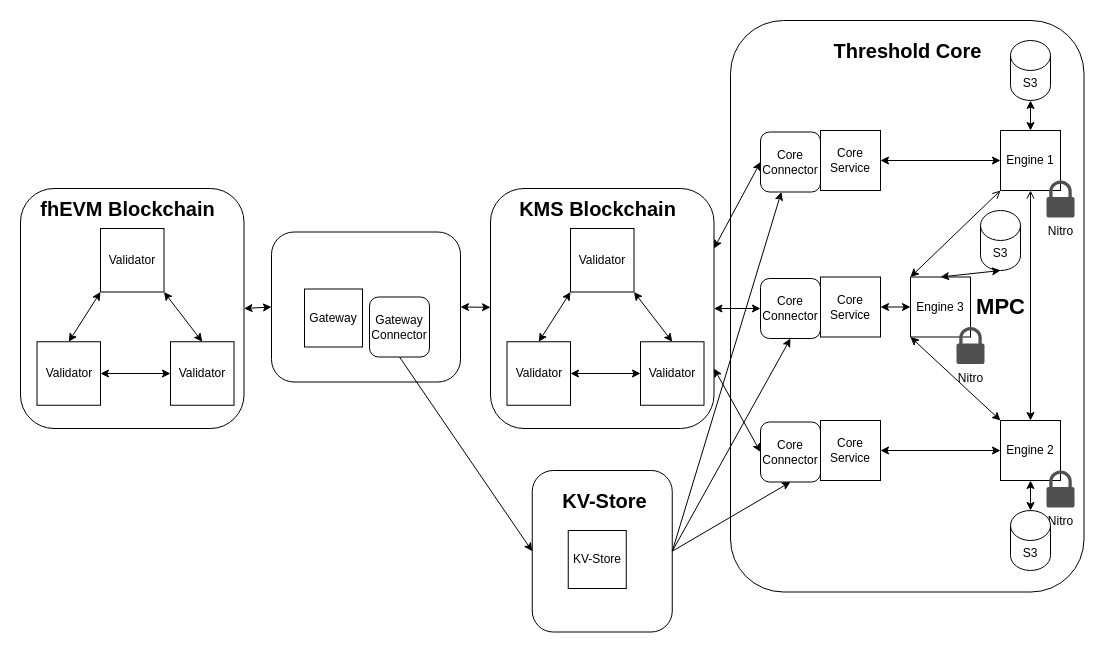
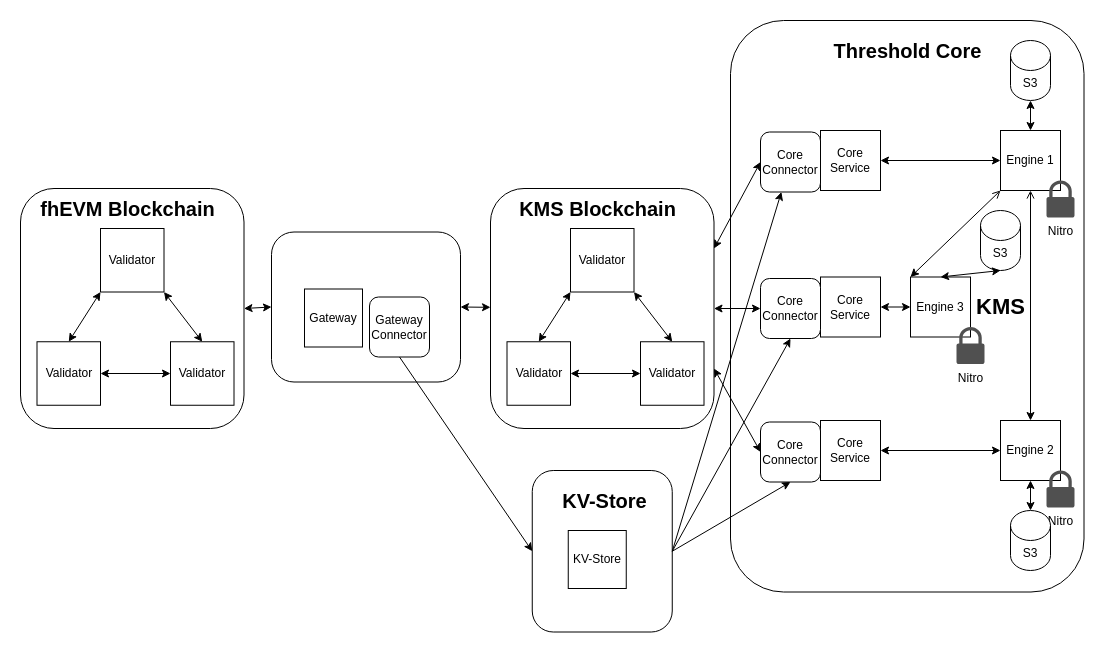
(1001, 308) -> (1001, 308)
(956, 379) -> none
